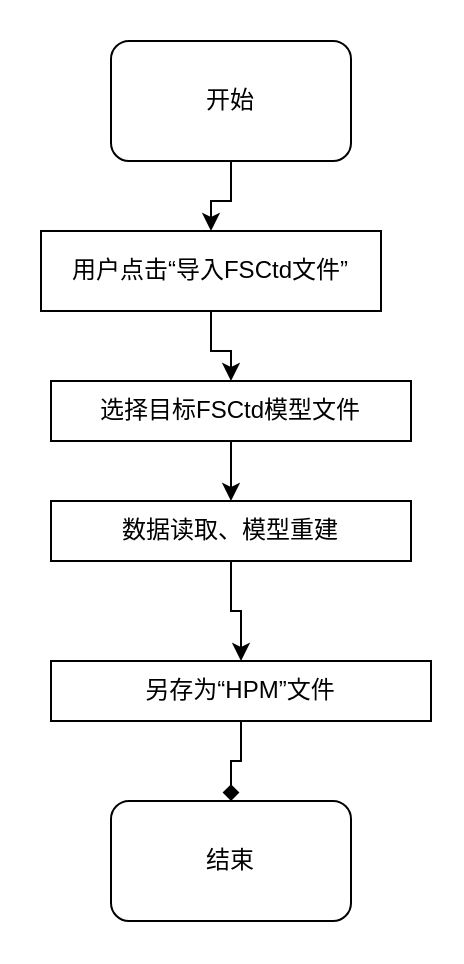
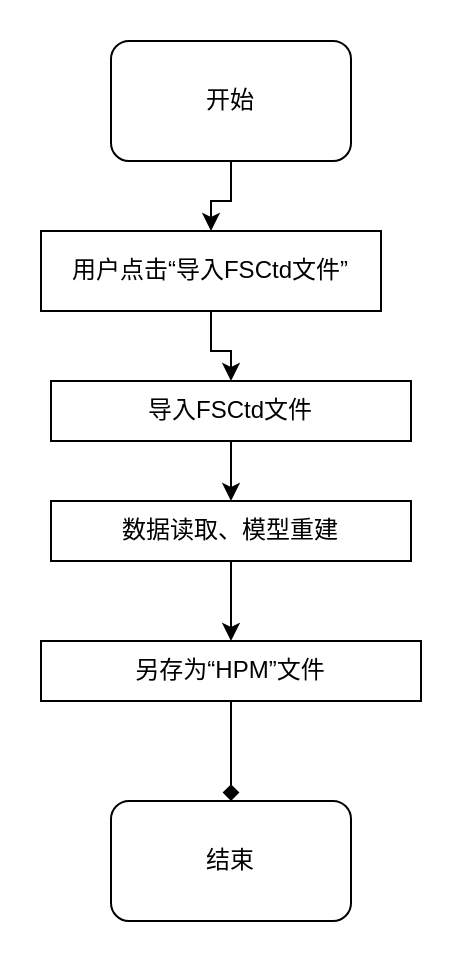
(231, 411) -> (231, 411)
(241, 691) -> (231, 671)
